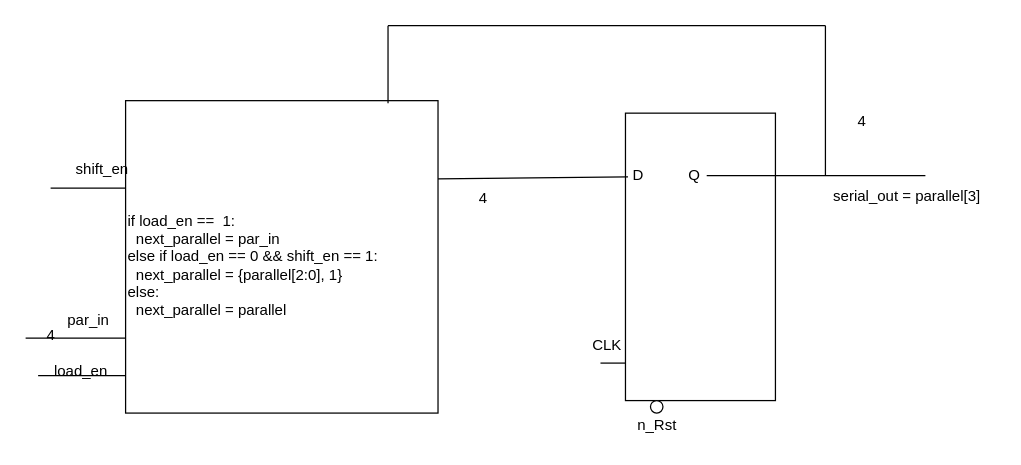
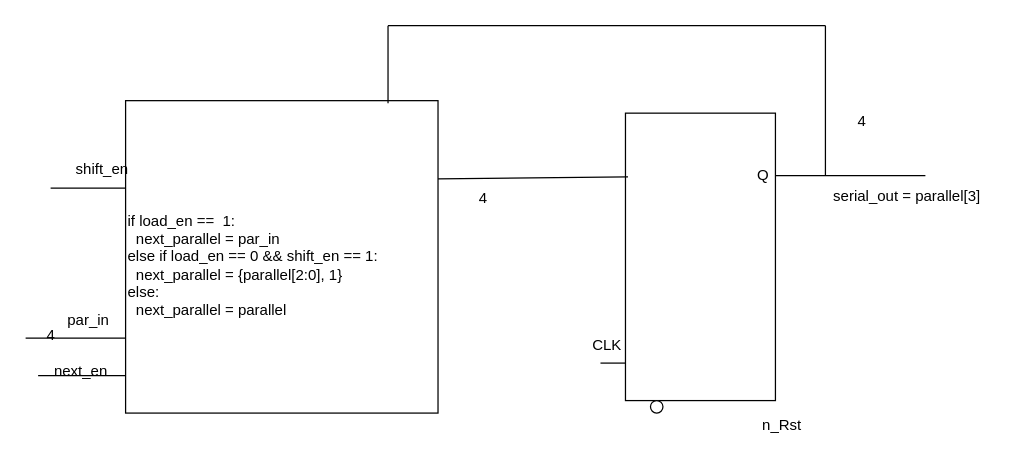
(638, 176) -> none
(694, 176) -> (763, 176)
(81, 372) -> (81, 372)
(657, 426) -> (782, 426)
